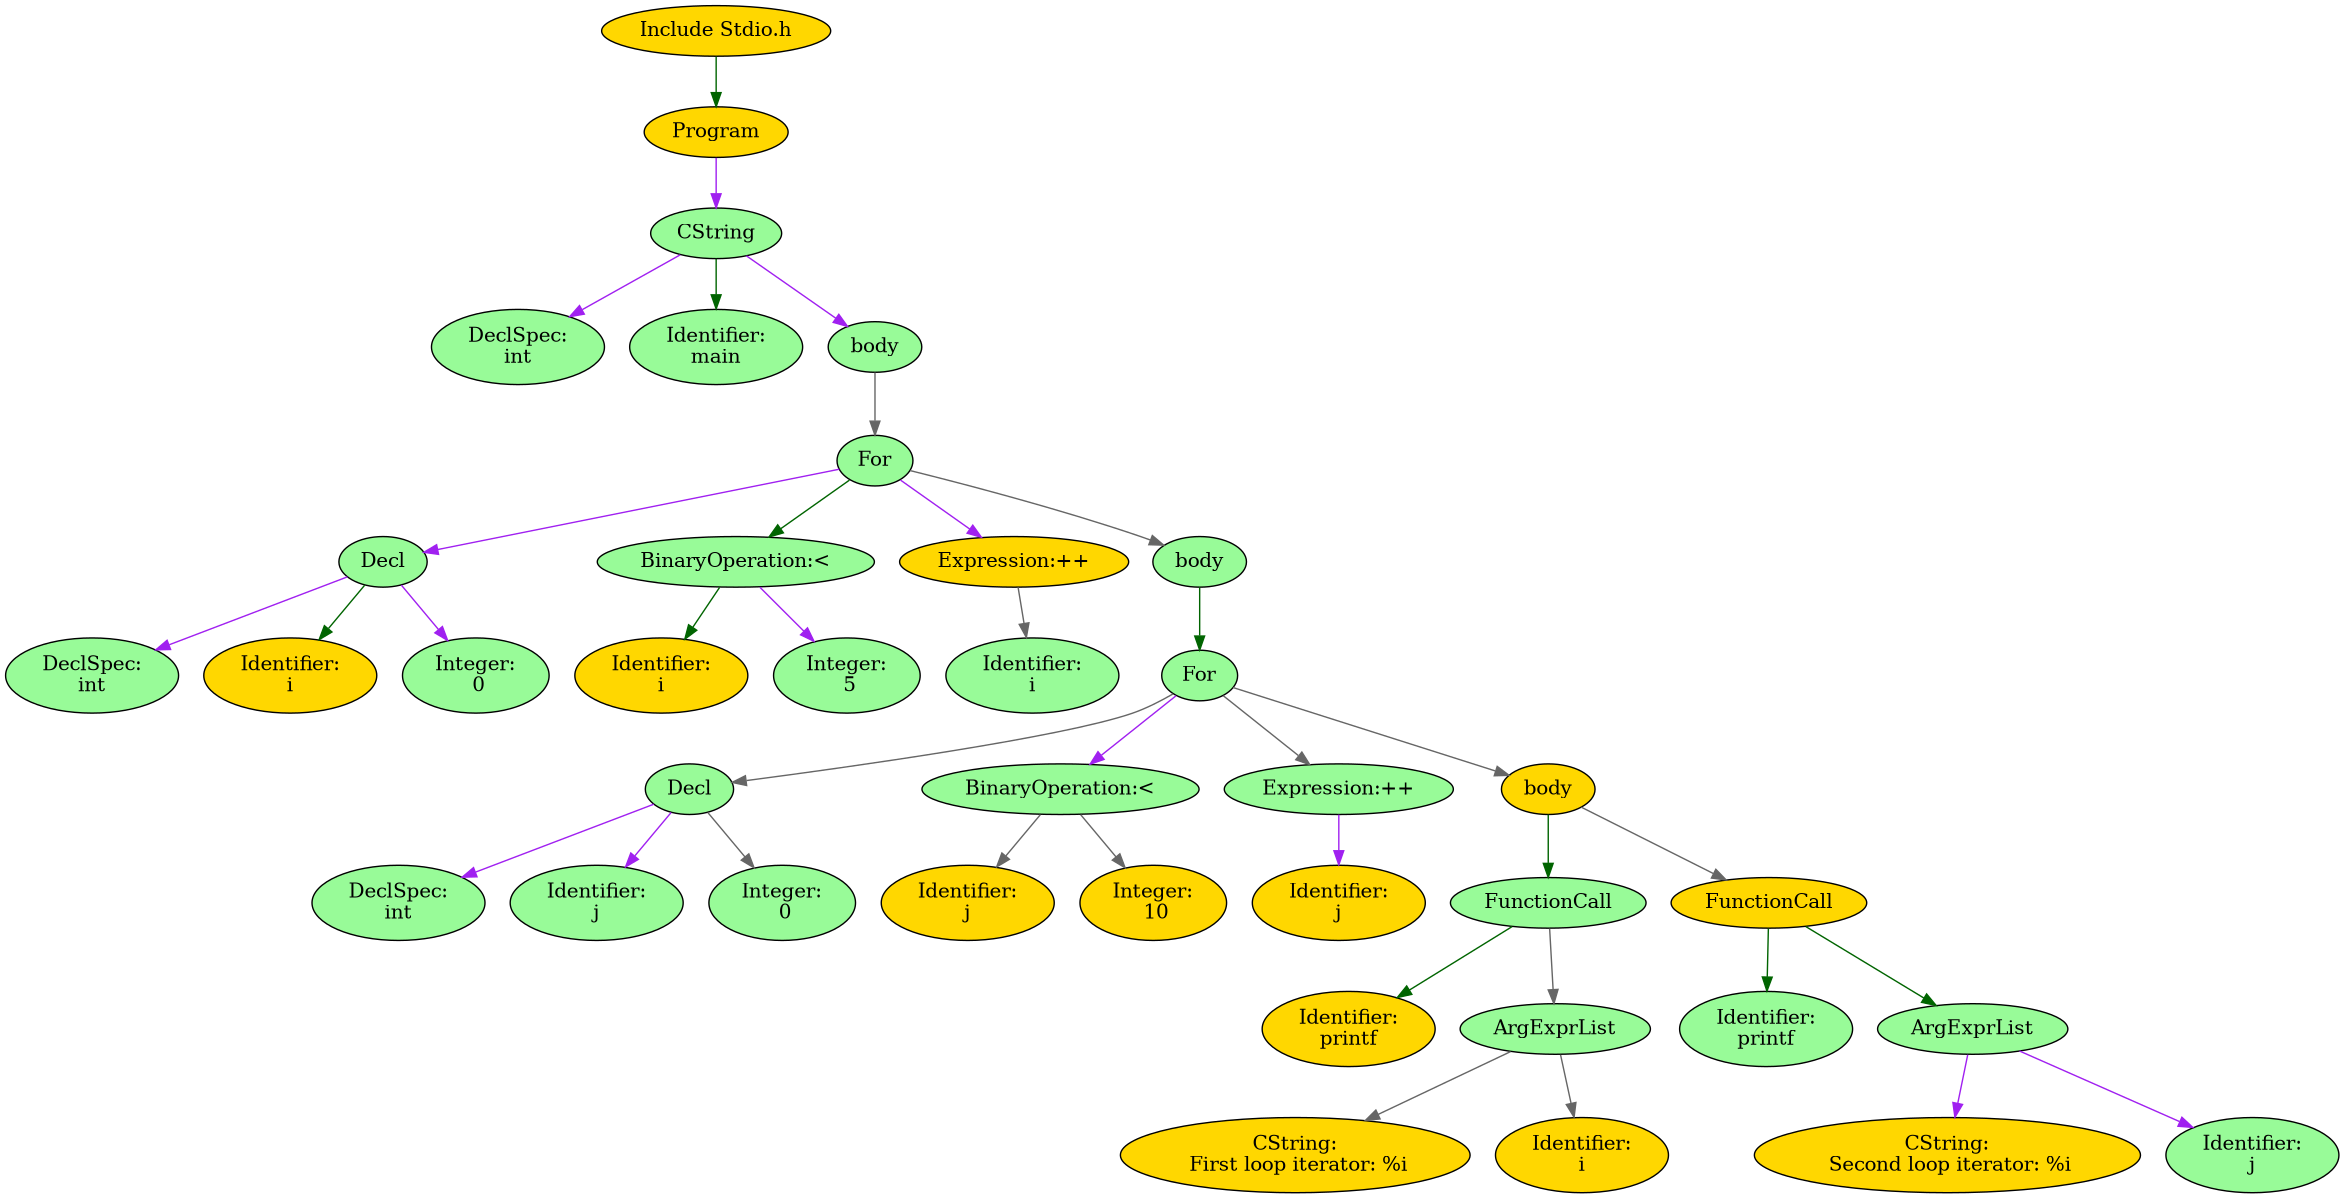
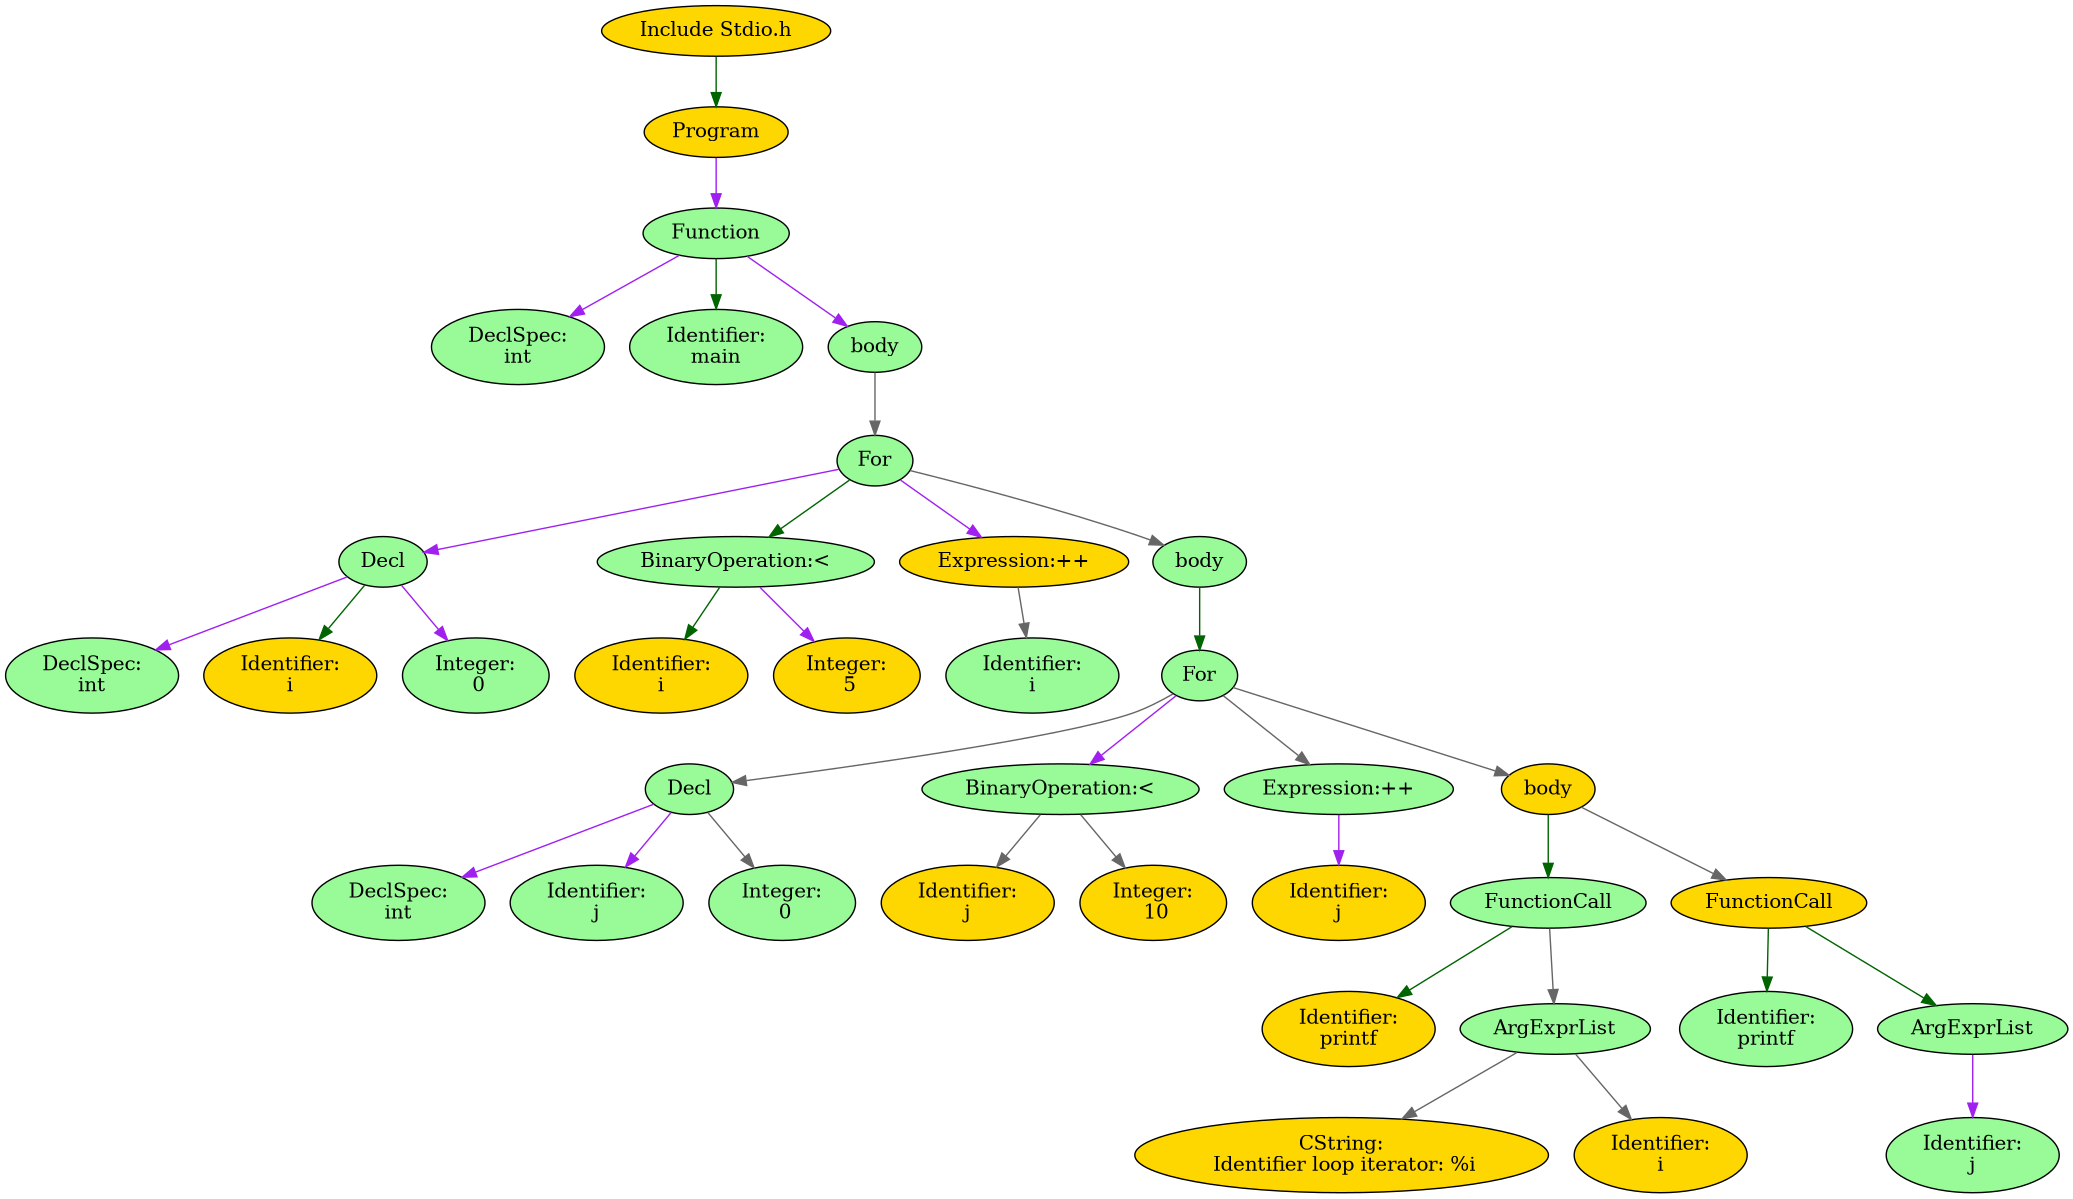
(716, 233) -> (716, 233)
(847, 676) -> (847, 676)
(1295, 1155) -> (1342, 1155)
(1947, 1155) -> none
